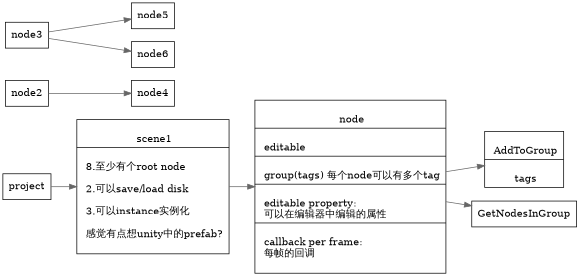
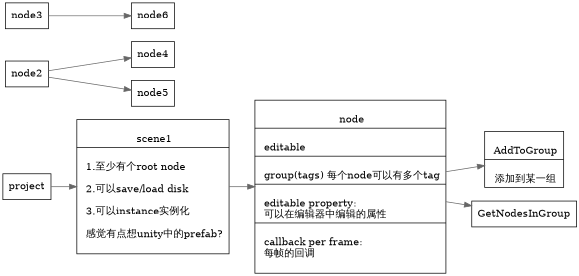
(86, 26) -> (86, 83)
(134, 167) -> (134, 167)
(524, 179) -> (524, 179)
